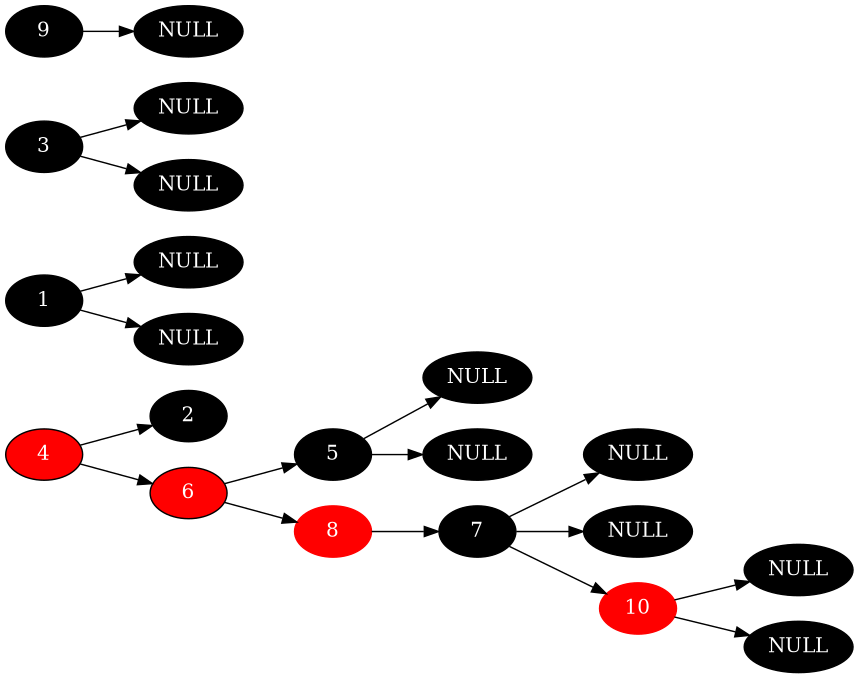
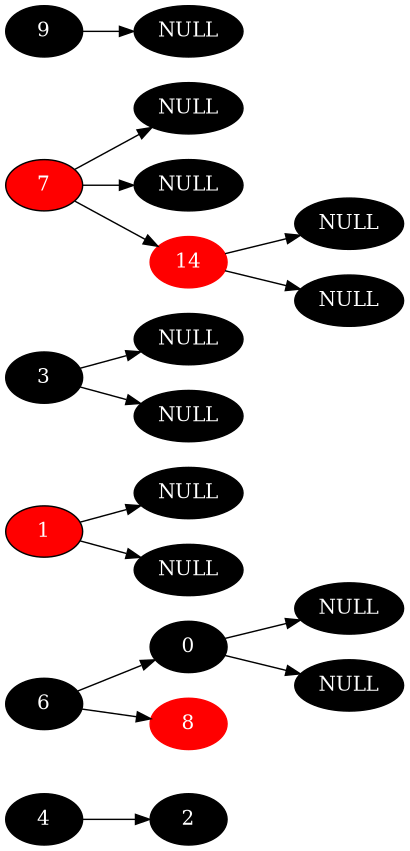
(44, 301) -> (44, 532)
(44, 455) -> (44, 819)
(333, 455) -> (189, 647)
(109, 472) -> none
(189, 493) -> (44, 704)
(398, 532) -> none
(477, 532) -> (44, 185)
(638, 608) -> (189, 262)
